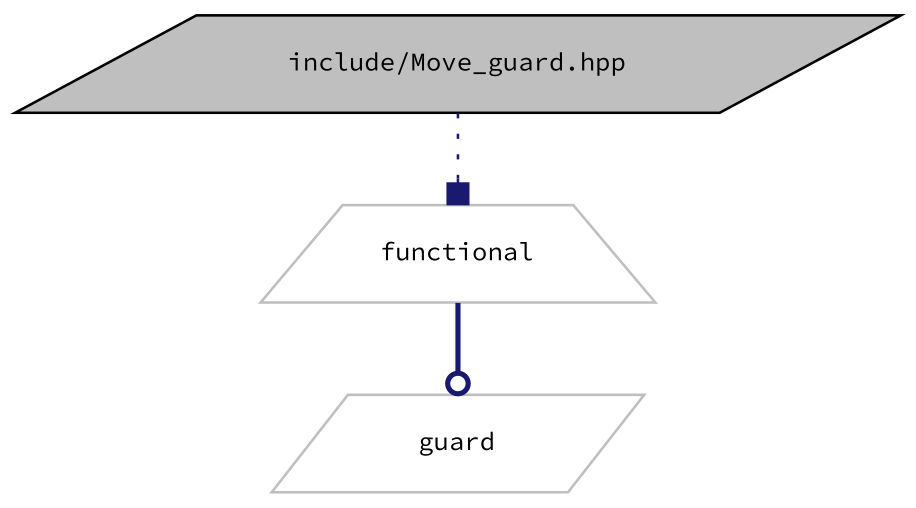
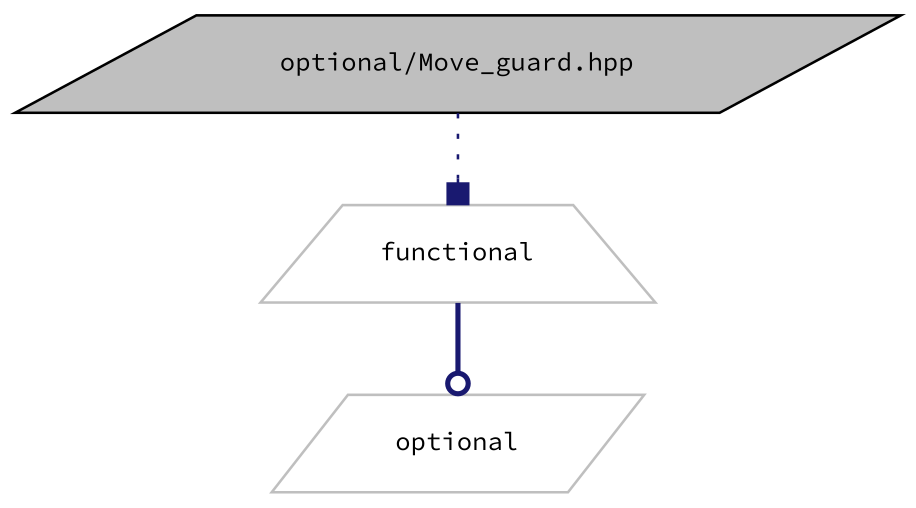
(458, 64) -> (458, 64)
(458, 444) -> (458, 444)
